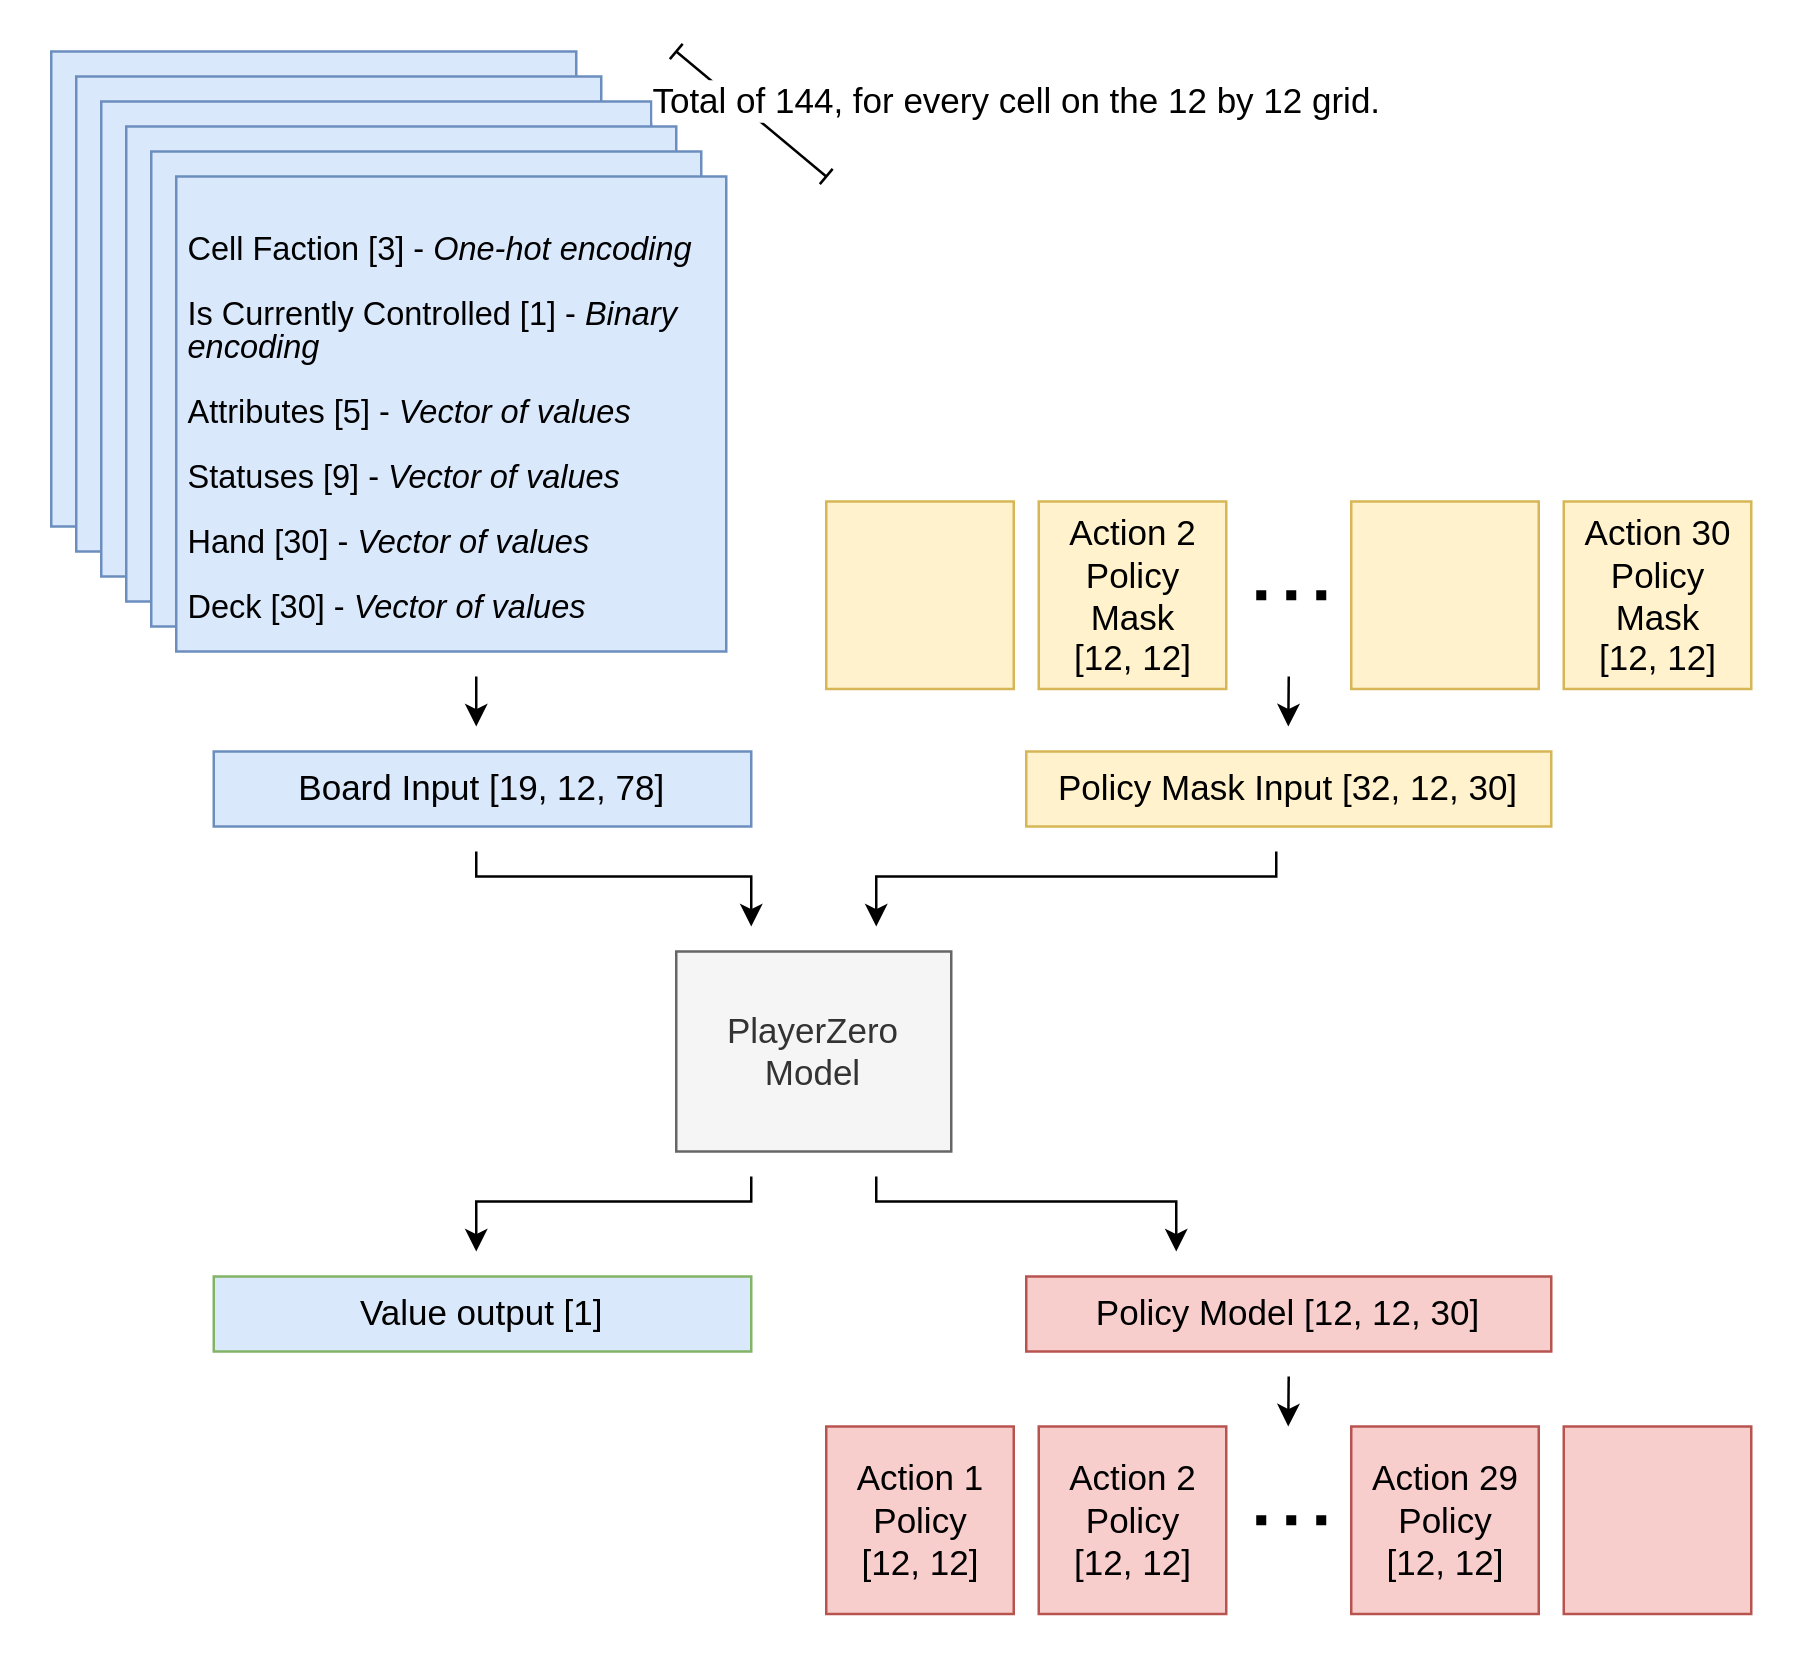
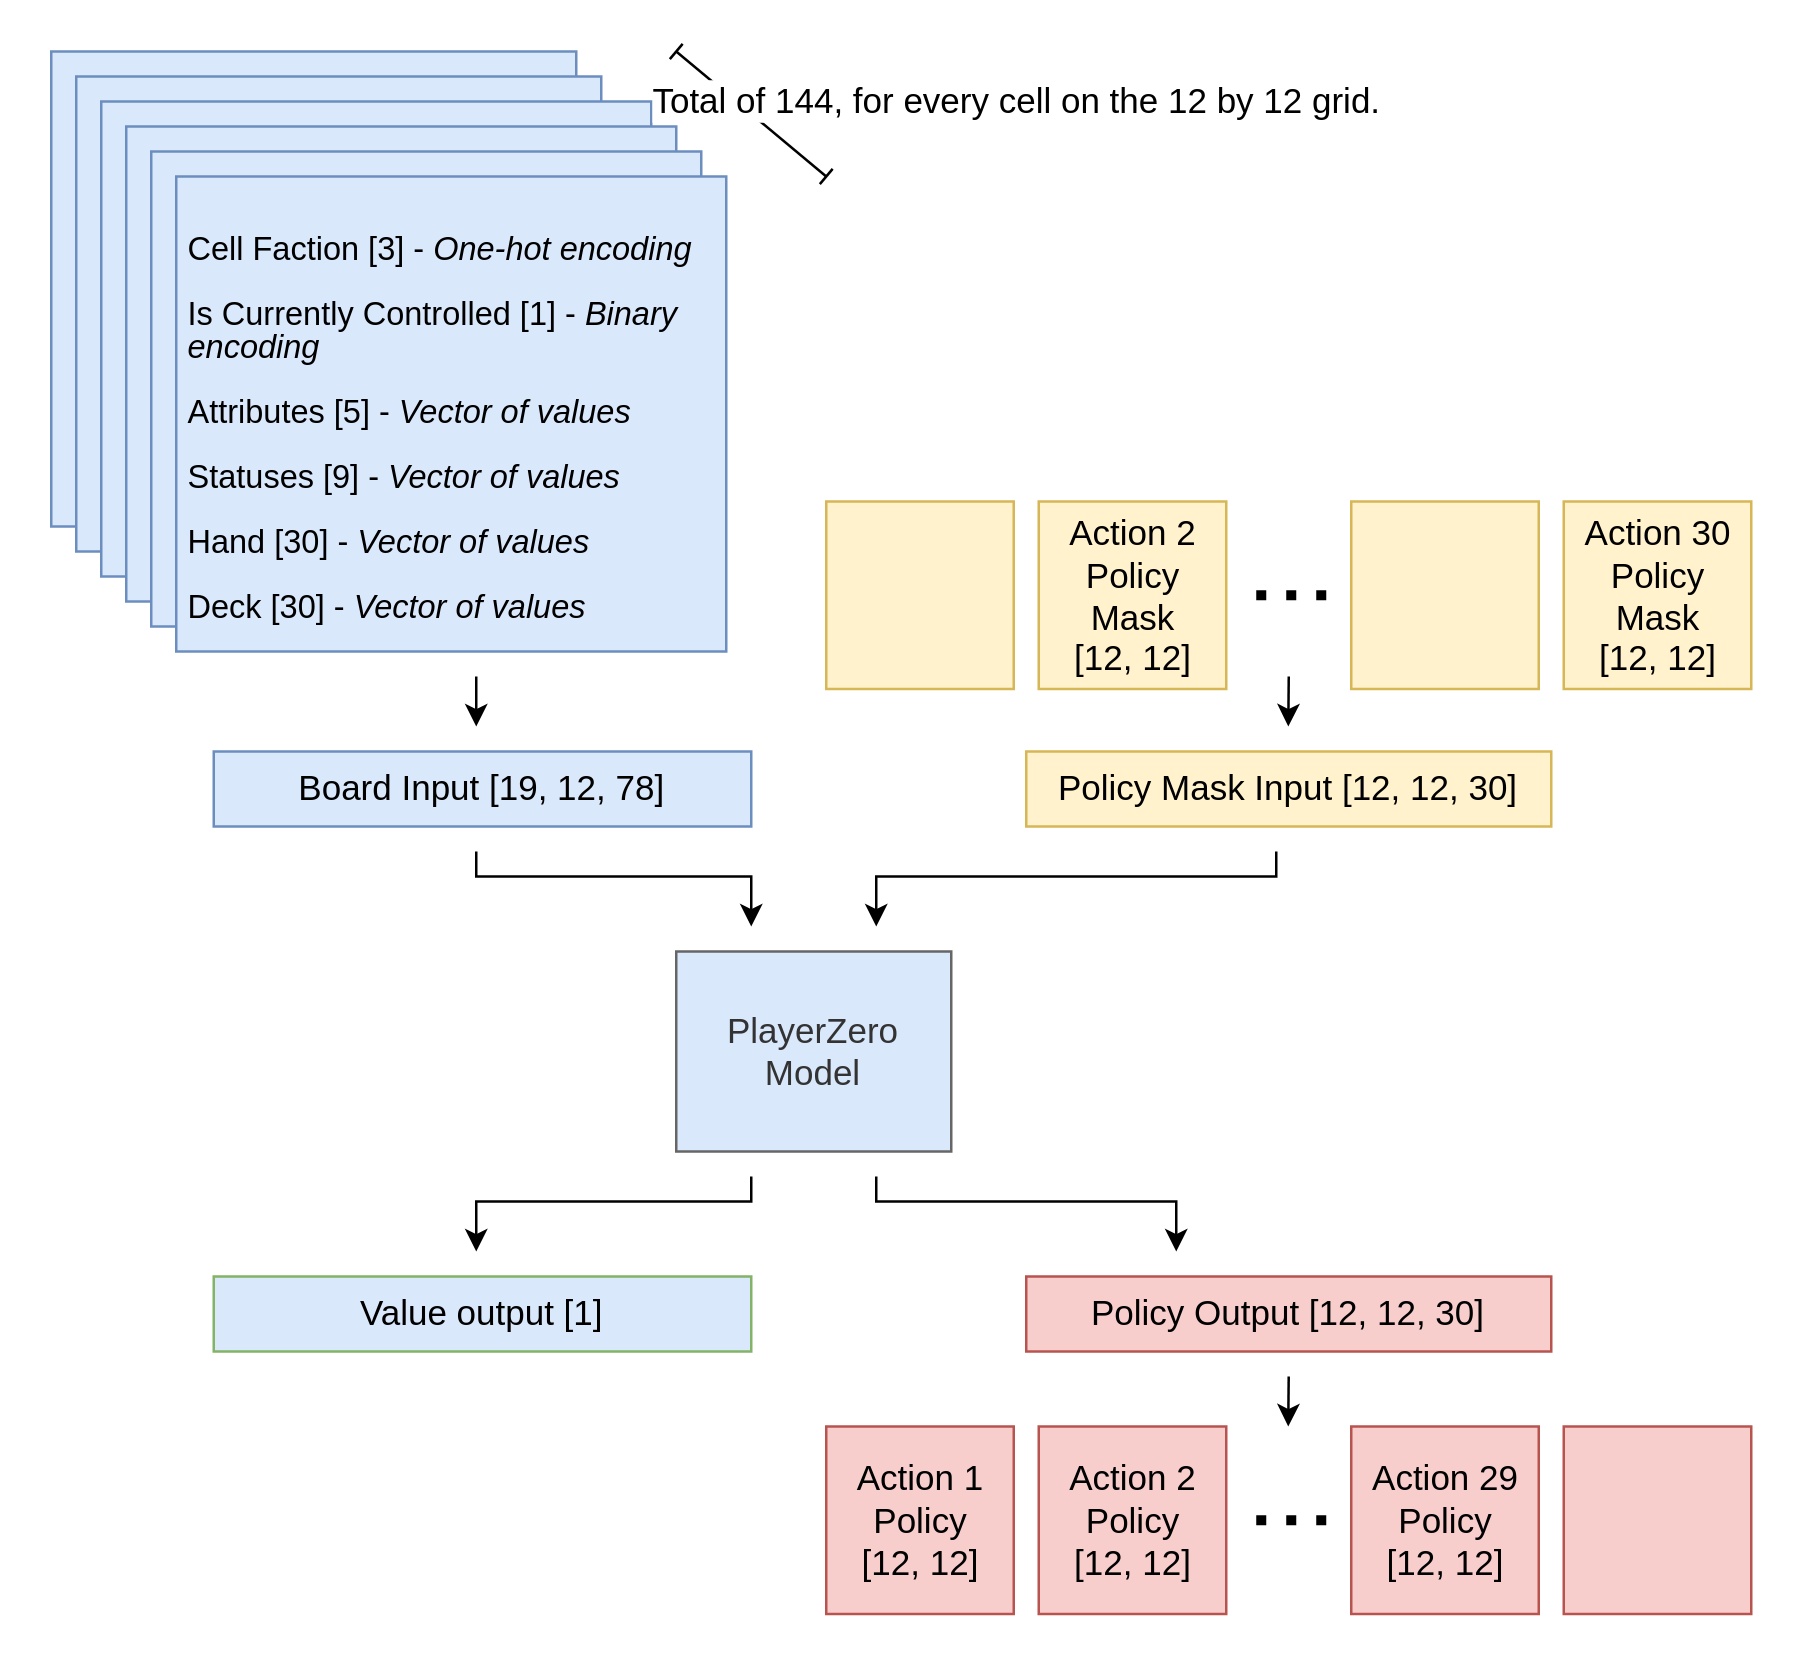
(1289, 789) -> (1289, 789)
(814, 1051) -> (814, 1051)
(1289, 1314) -> (1289, 1314)
